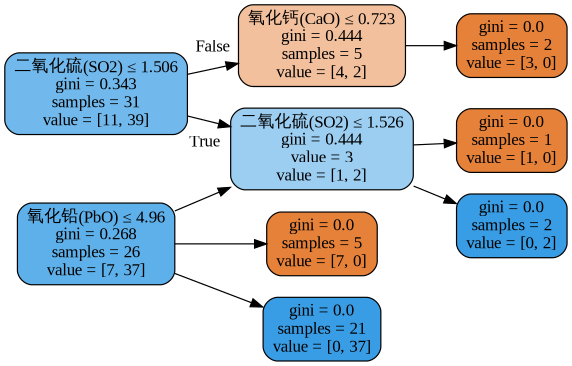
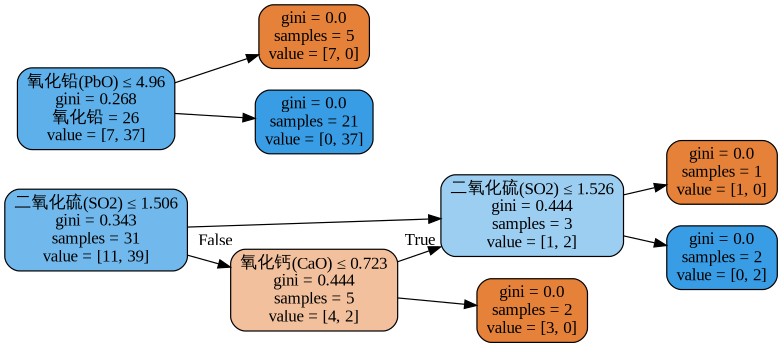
(322, 157) -> (532, 224)
(197, 202) -> (414, 256)
(96, 252) -> (96, 117)
